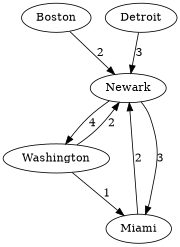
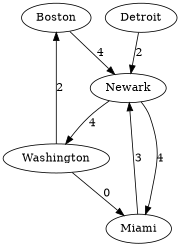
(101, 53) -> (101, 53)
(140, 53) -> (140, 53)
(97, 129) -> (56, 92)
(139, 158) -> (139, 158)
(161, 158) -> (161, 158)
(107, 194) -> (107, 194)
